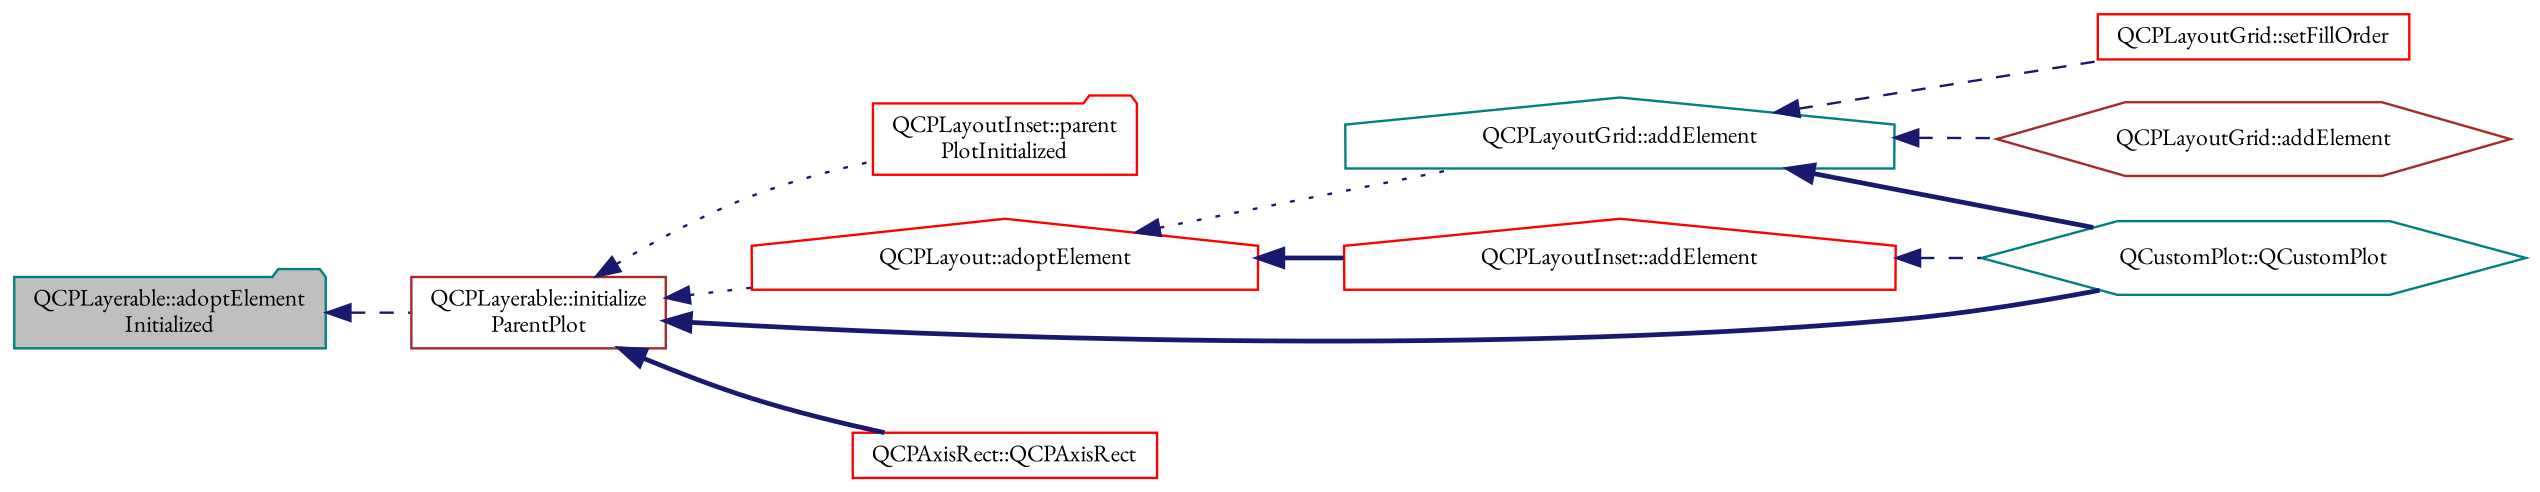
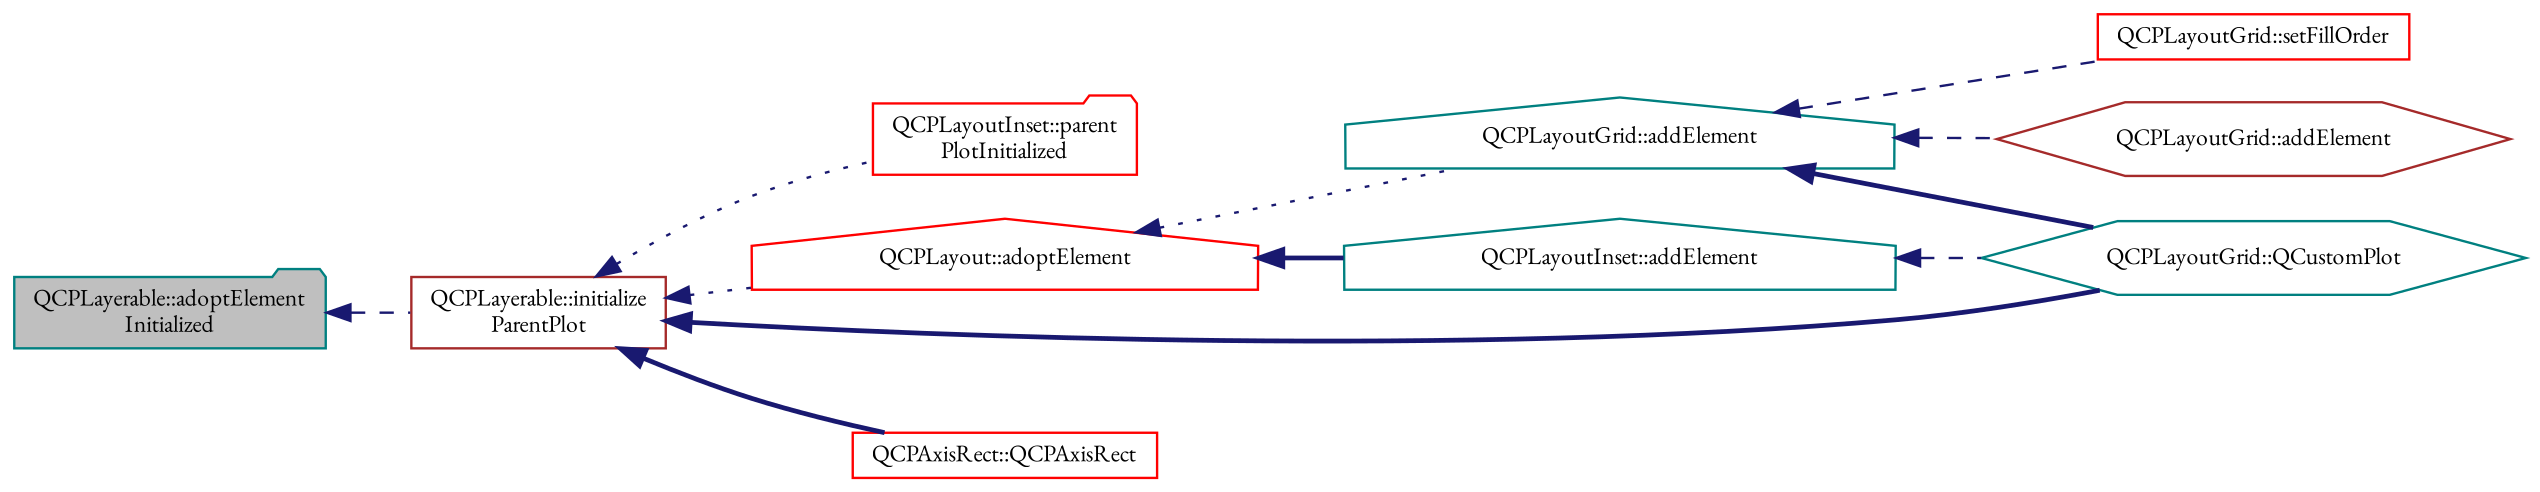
(1620, 258) -> (1620, 258)
(2254, 258) -> (2254, 258)
